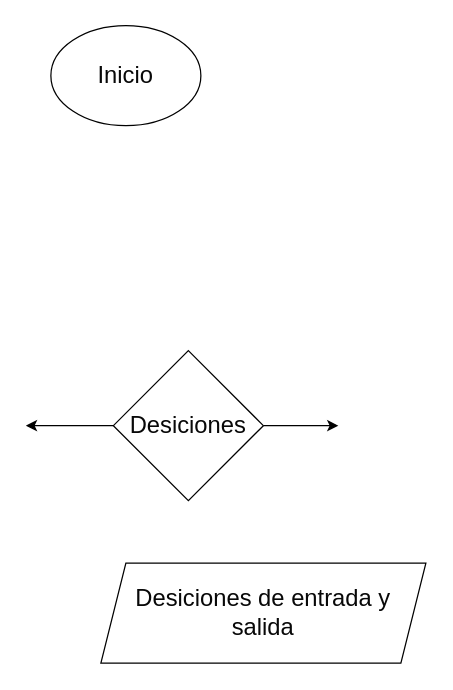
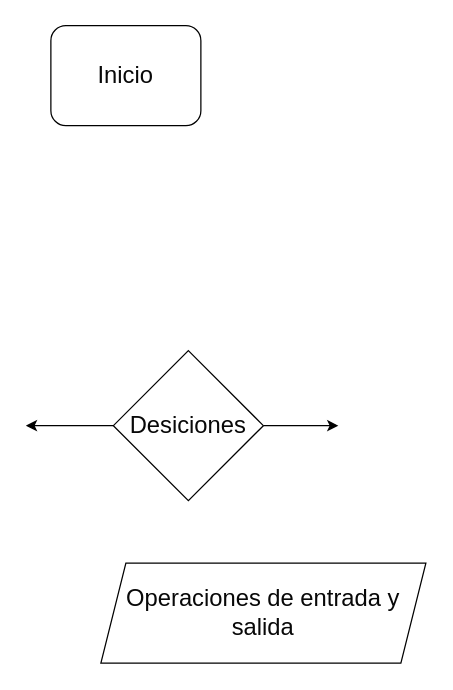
(126, 76) -> (126, 76)
(263, 613) -> (263, 613)
